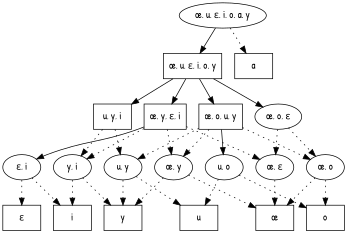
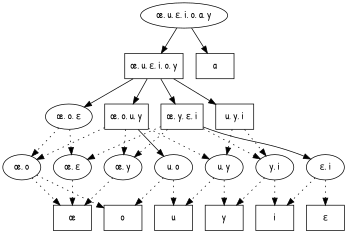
(236, 38) -> (198, 38)
(150, 191) -> none
